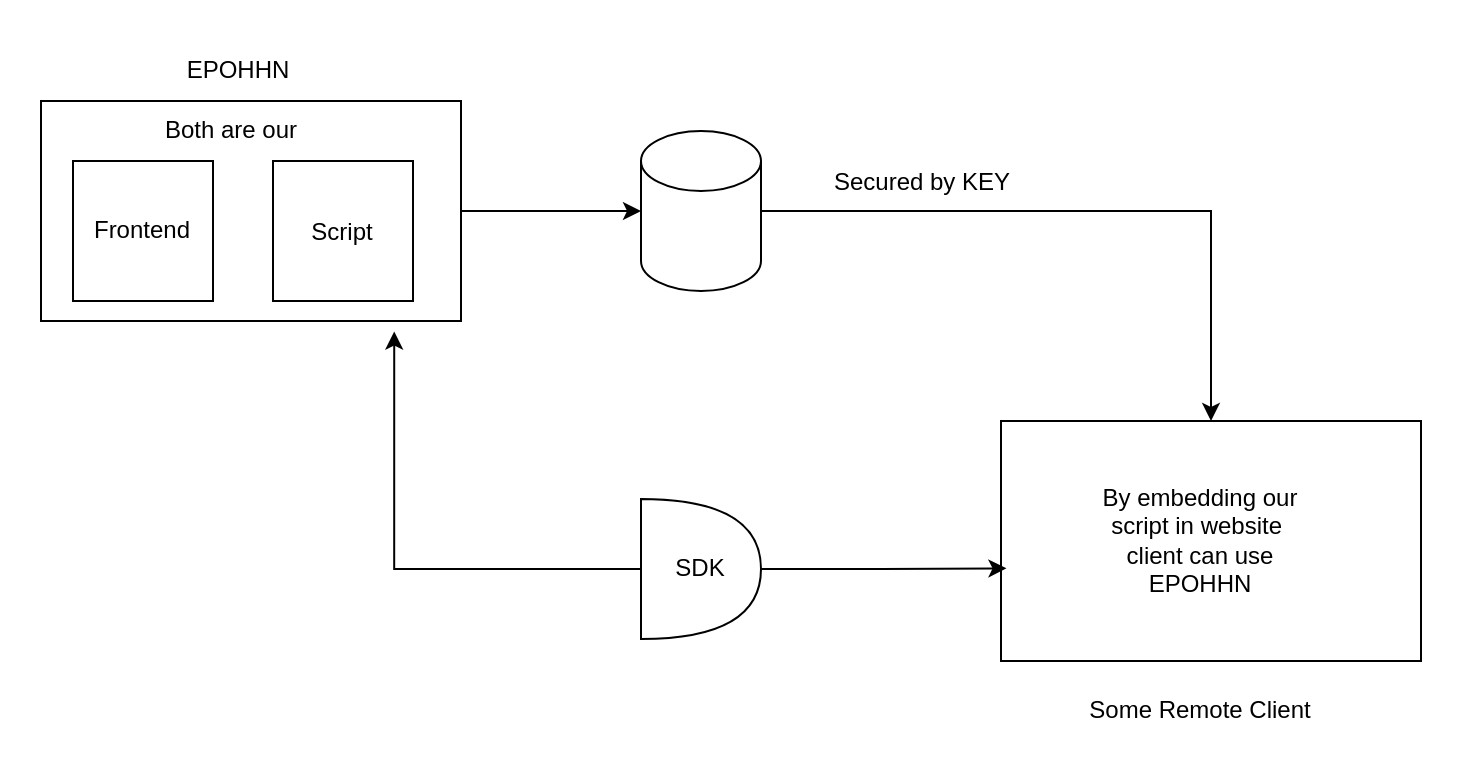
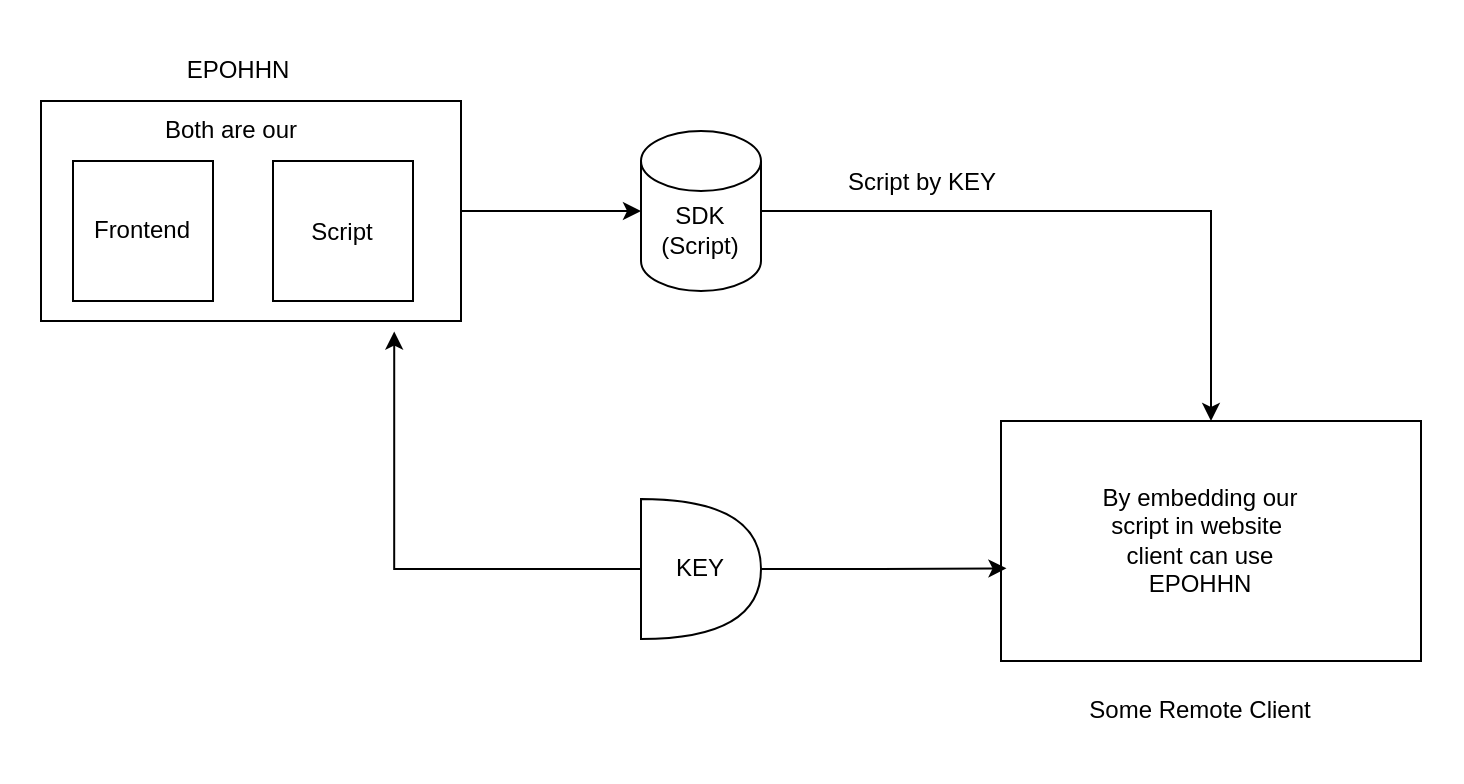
(923, 183) -> (923, 183)
none -> (701, 231)
(701, 569) -> (701, 569)
